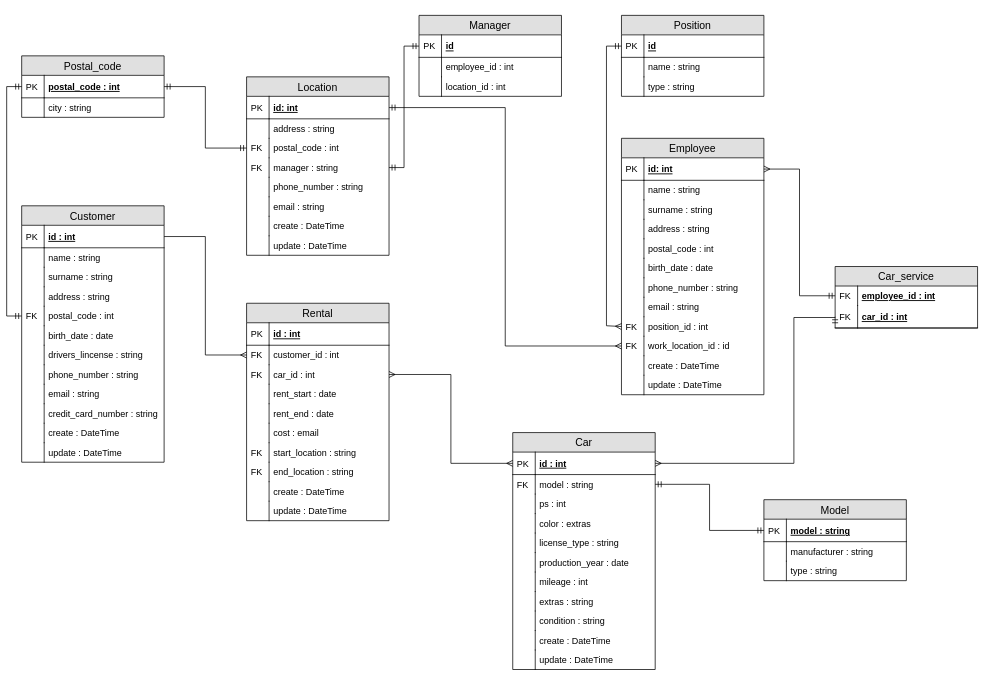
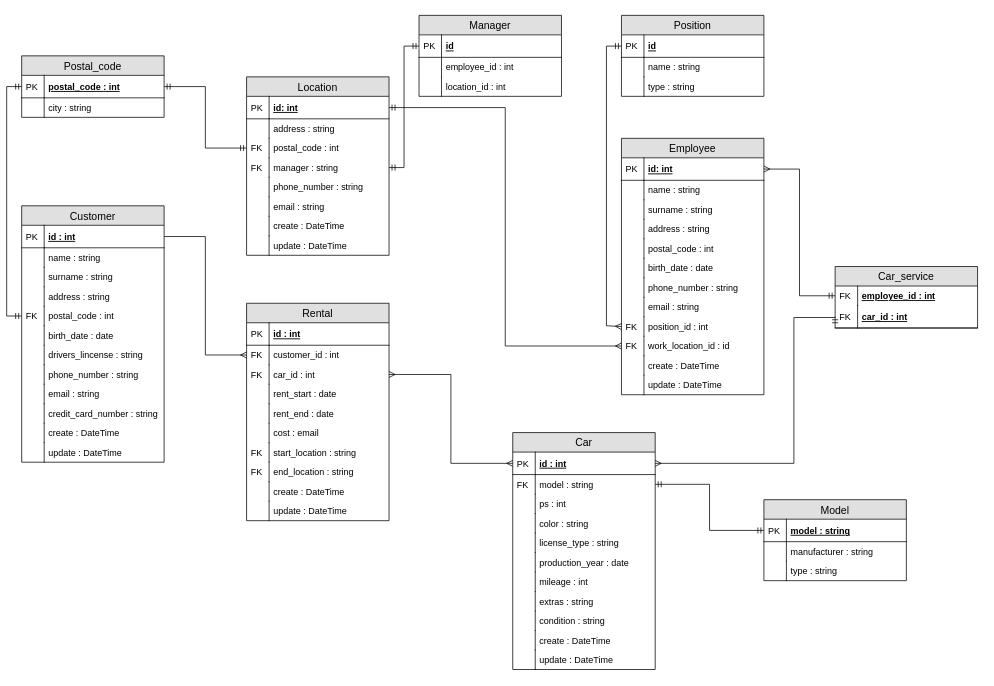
(570, 524) -> (569, 524)
